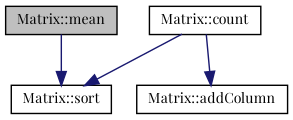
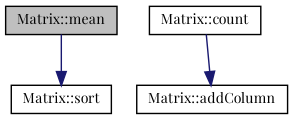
(139, 57) -> none
